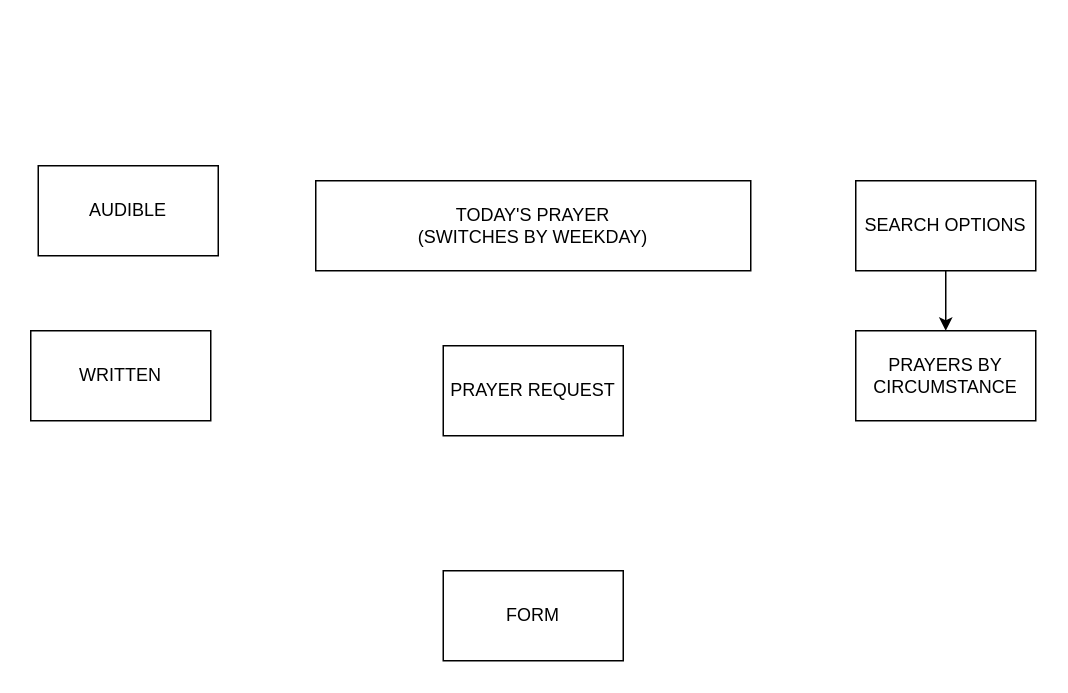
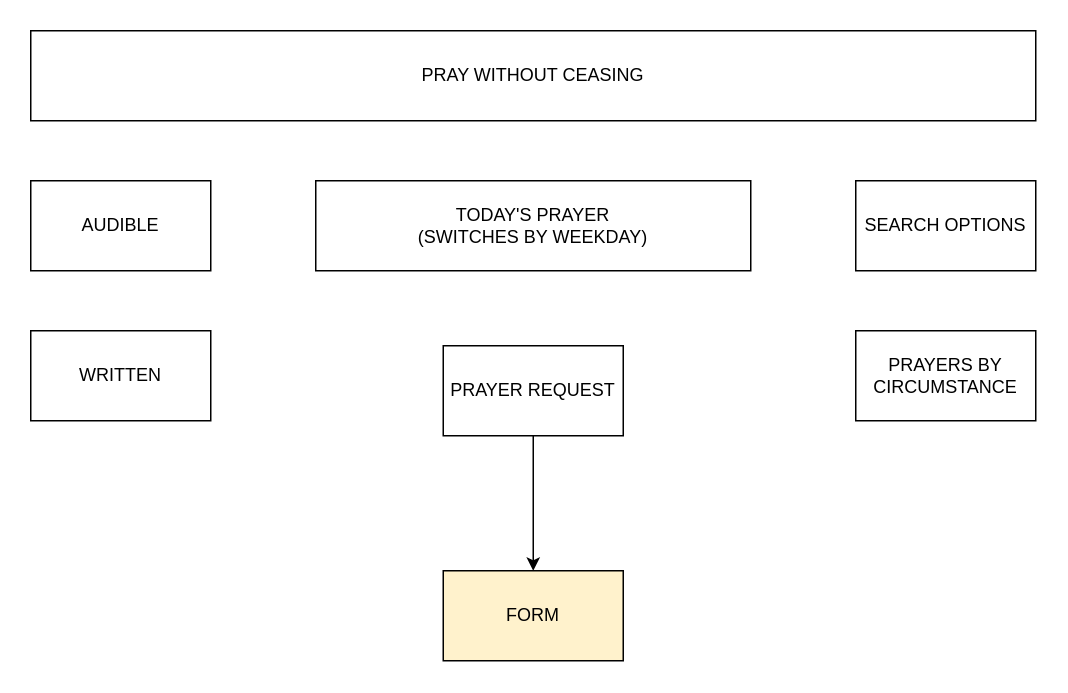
none -> (533, 76)
(128, 211) -> (121, 226)
(946, 296) -> none
none -> (533, 498)
(533, 616) -> (533, 616)
